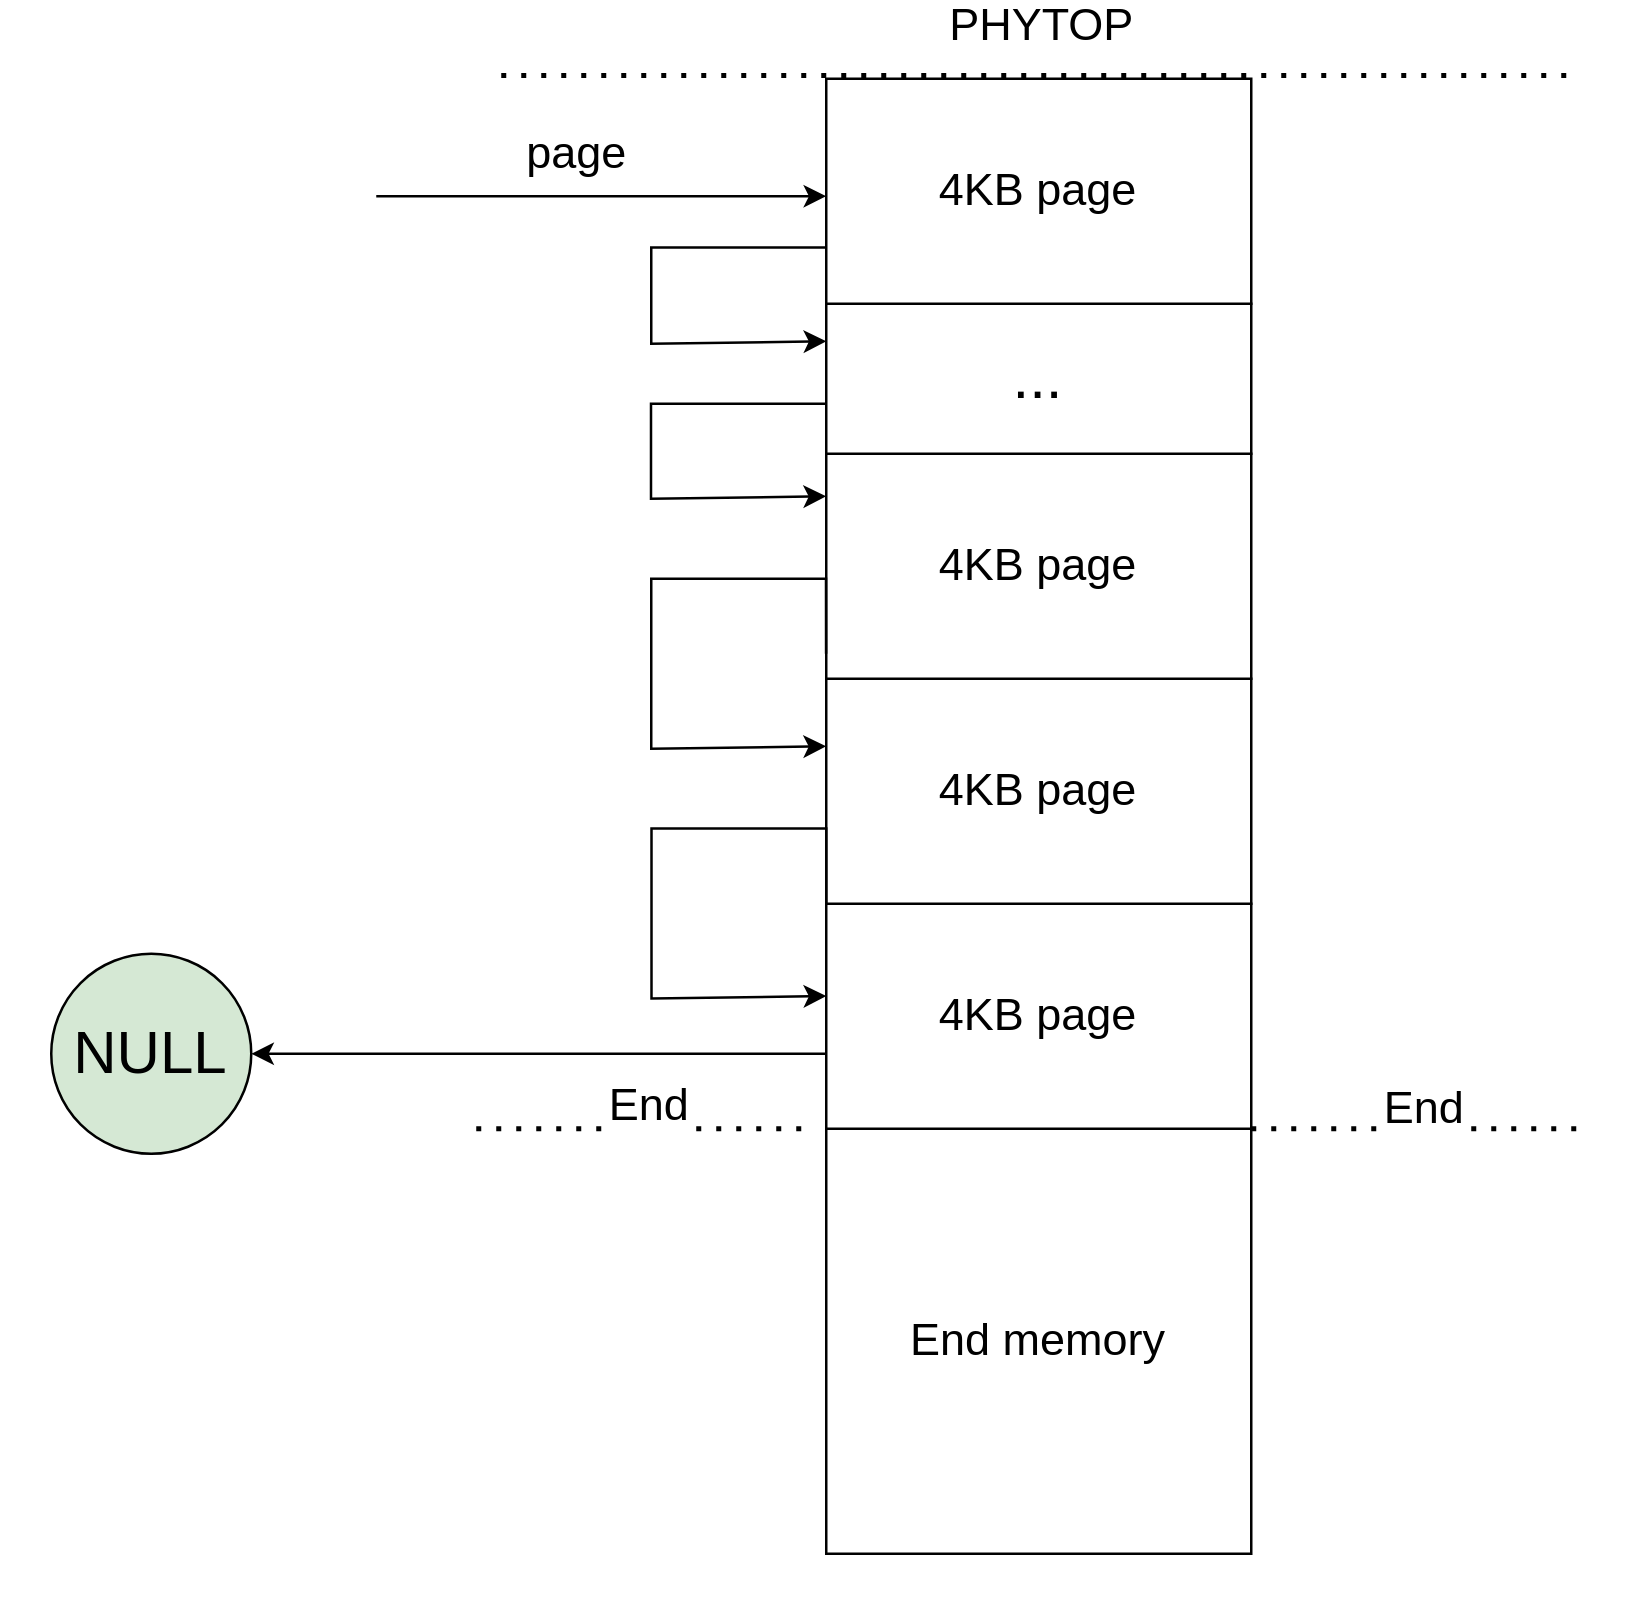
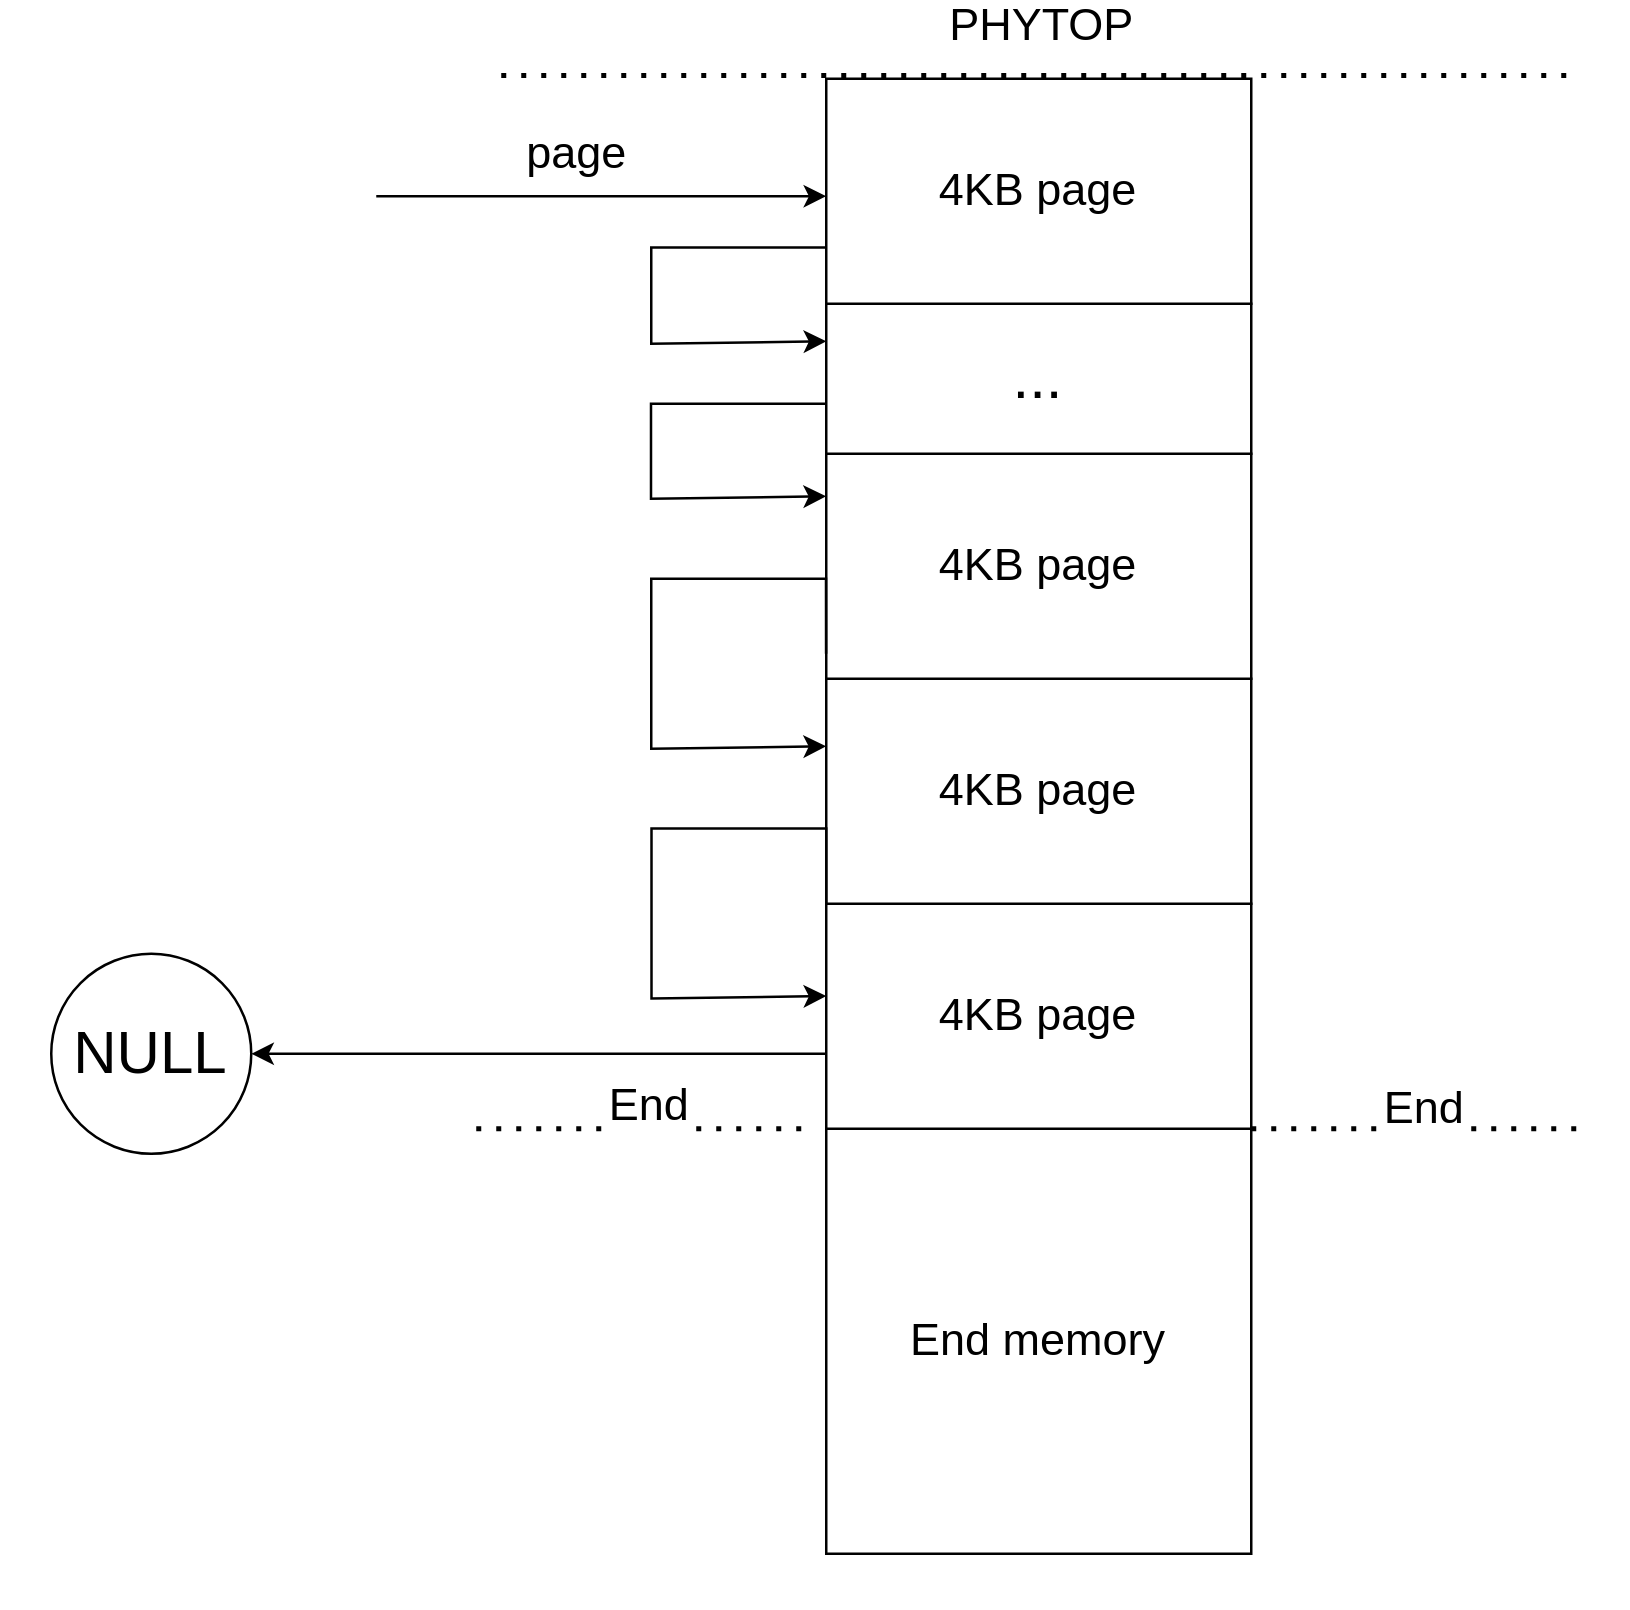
(151, 1054) -> (151, 1054)
